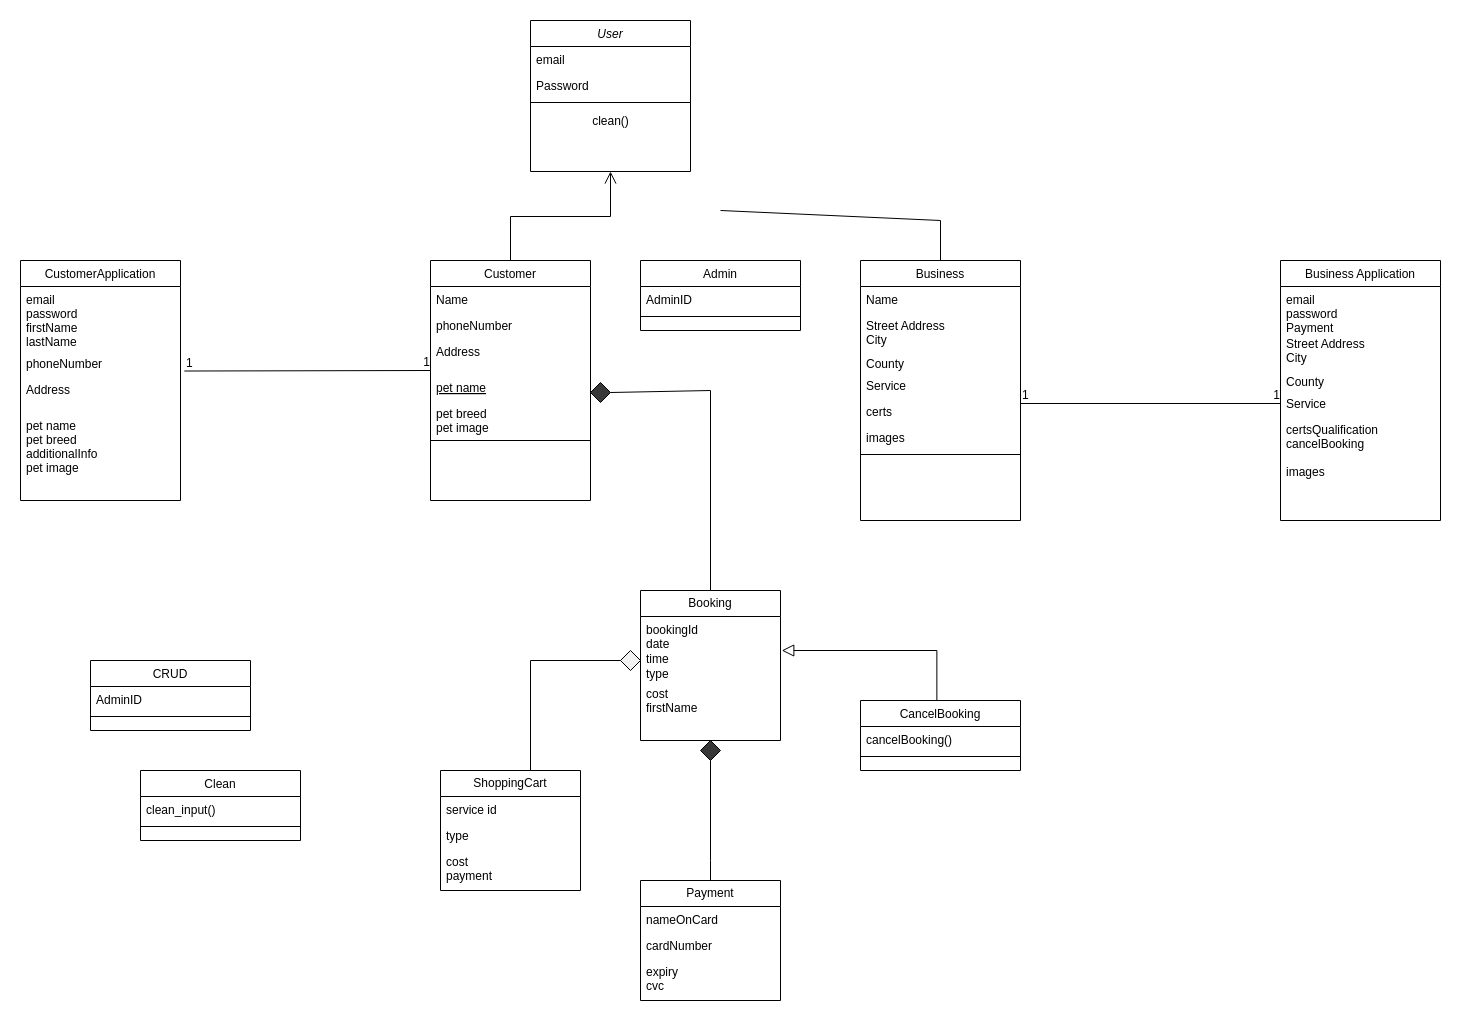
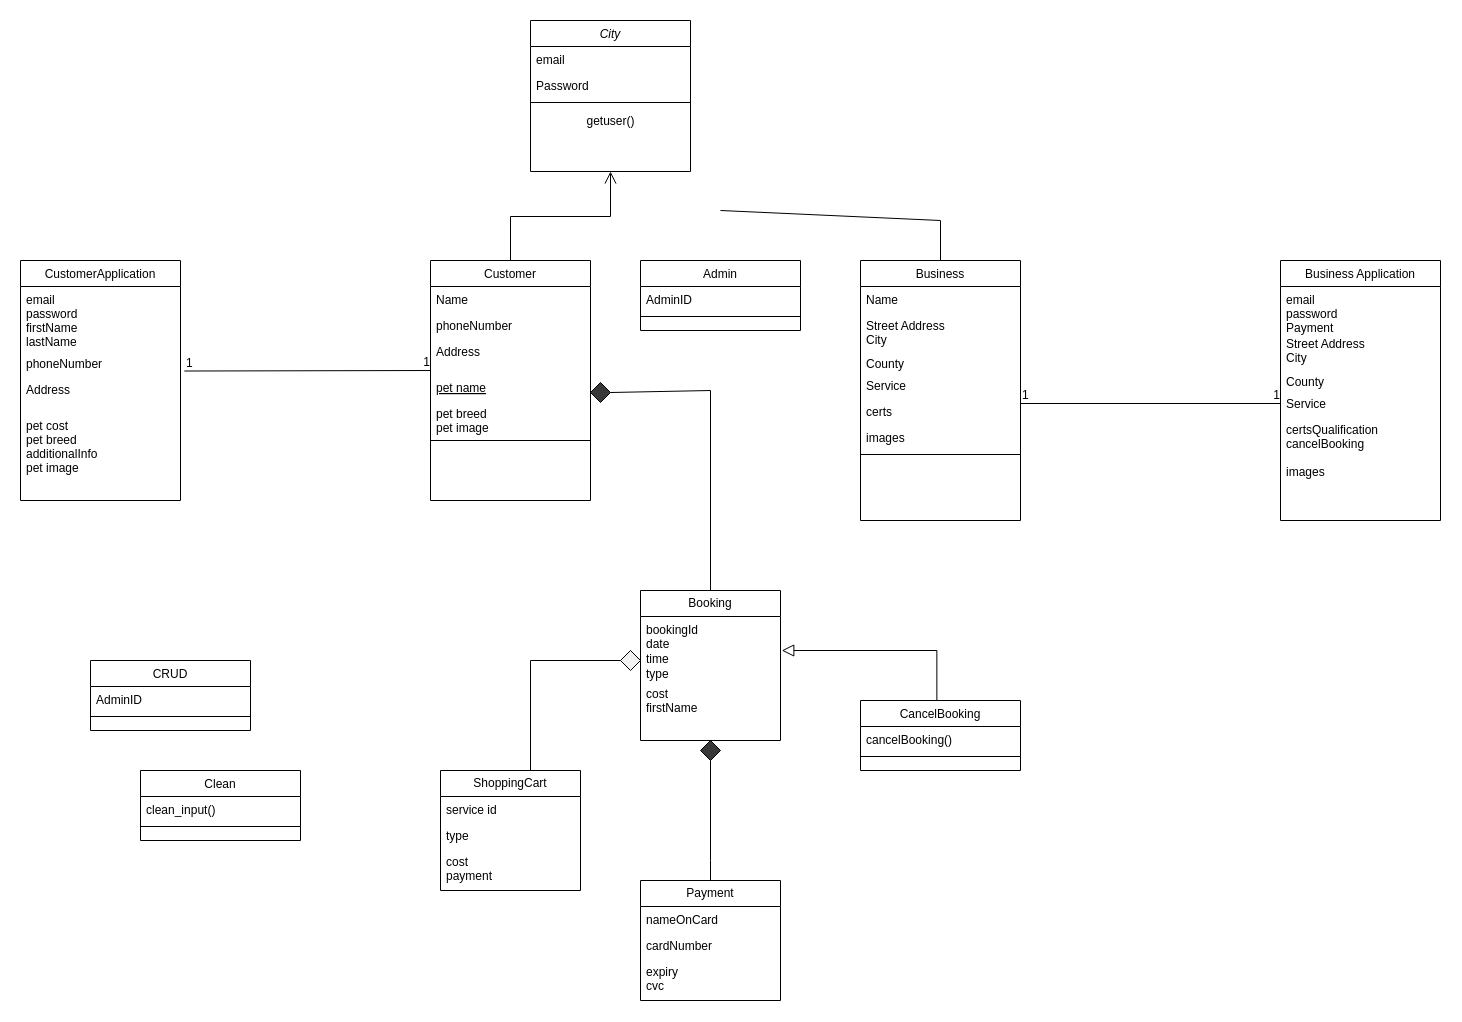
(610, 34) -> (610, 34)
(611, 122) -> (611, 122)
(51, 426) -> (51, 426)
